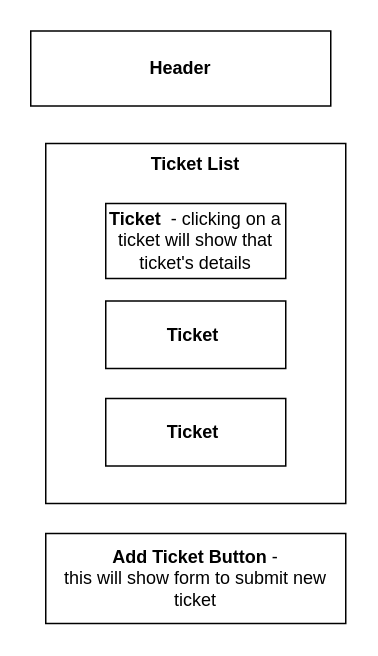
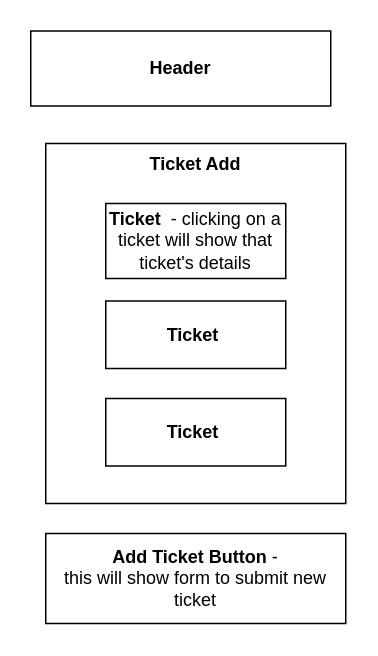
(196, 165) -> (196, 165)
